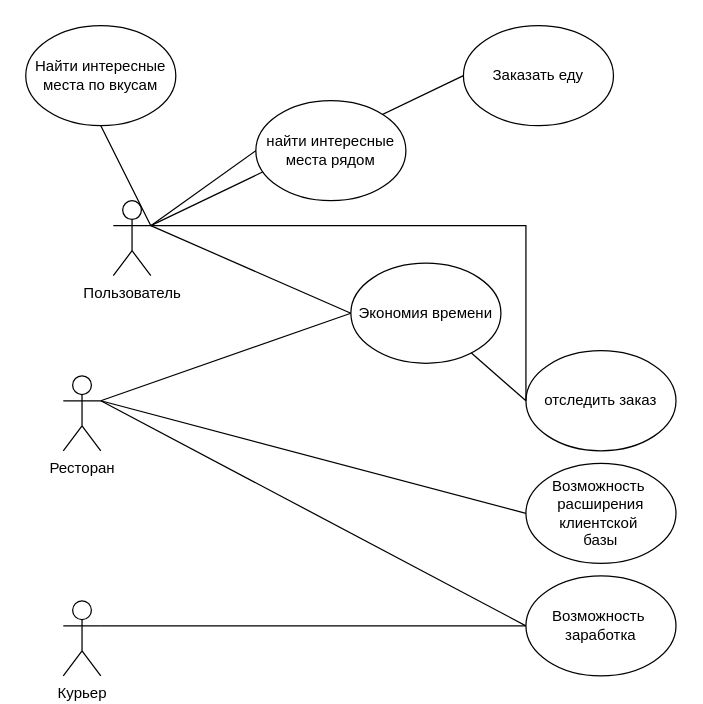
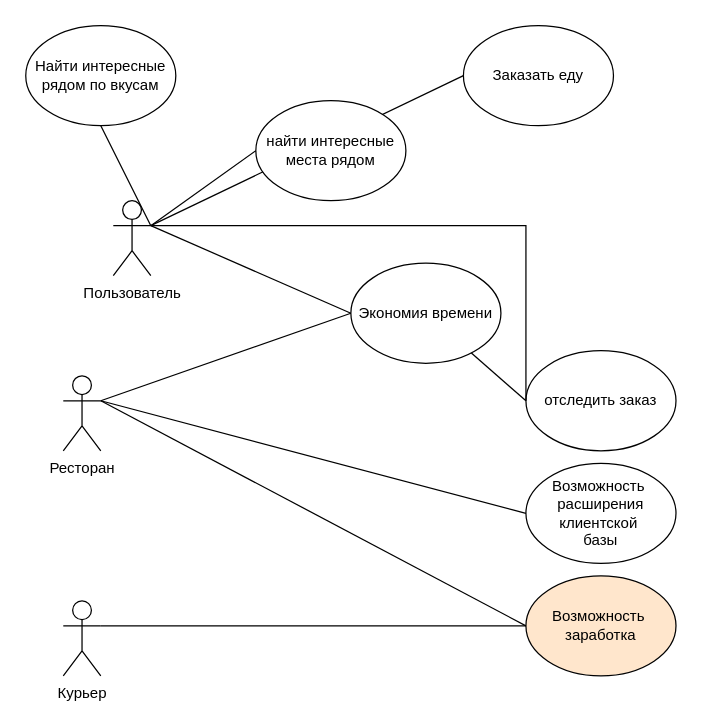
(101, 76) -> (101, 76)
(601, 626) -> (601, 626)
